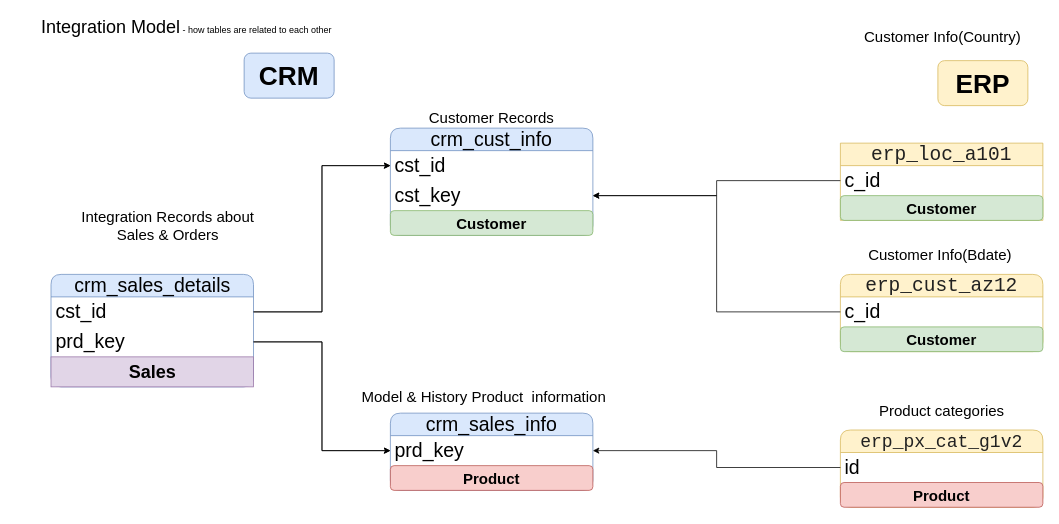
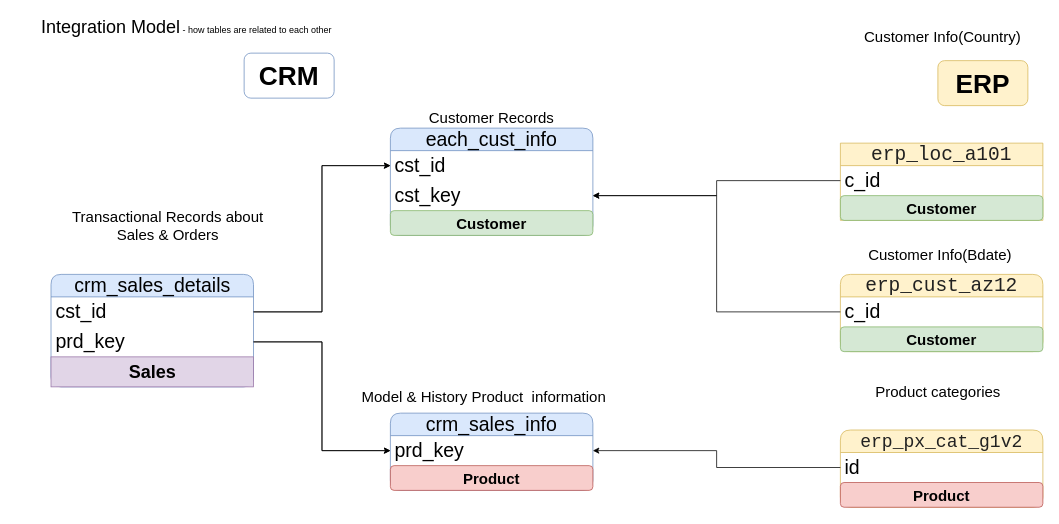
(289, 75) -> (289, 75)
(492, 139) -> (492, 139)
(154, 214) -> (158, 214)
(957, 411) -> (953, 392)
